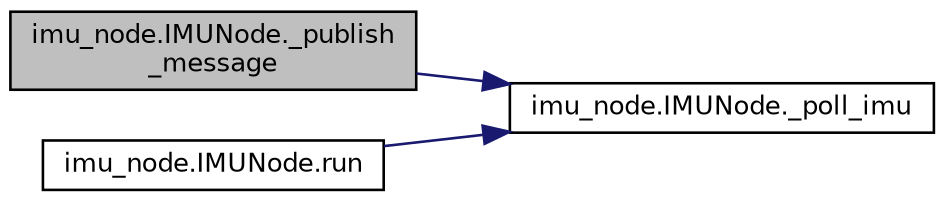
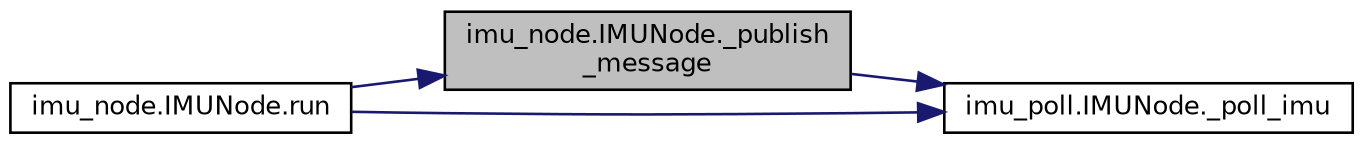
none -> (385, 83)
(722, 108) -> (1149, 108)
